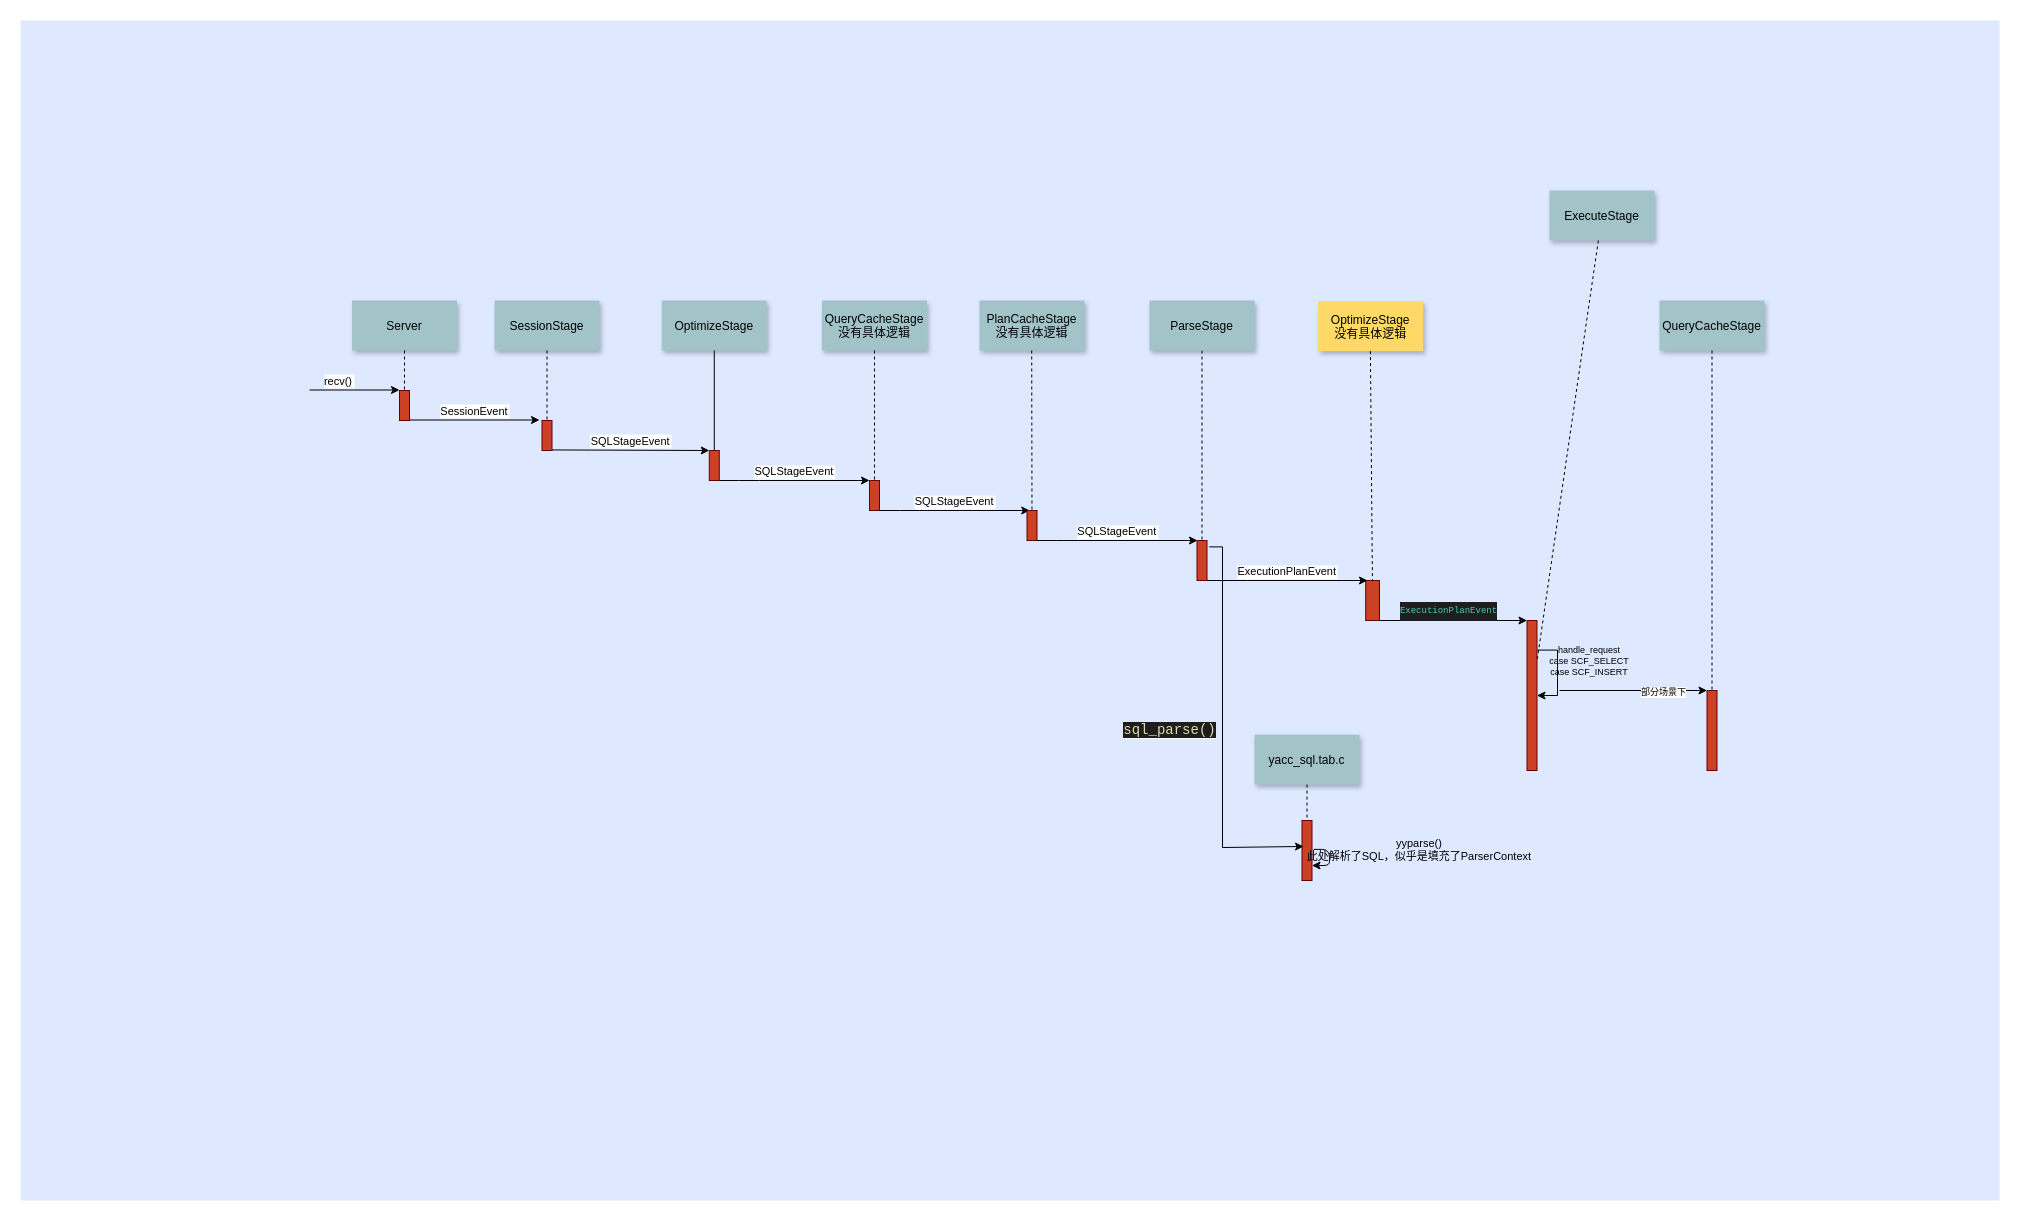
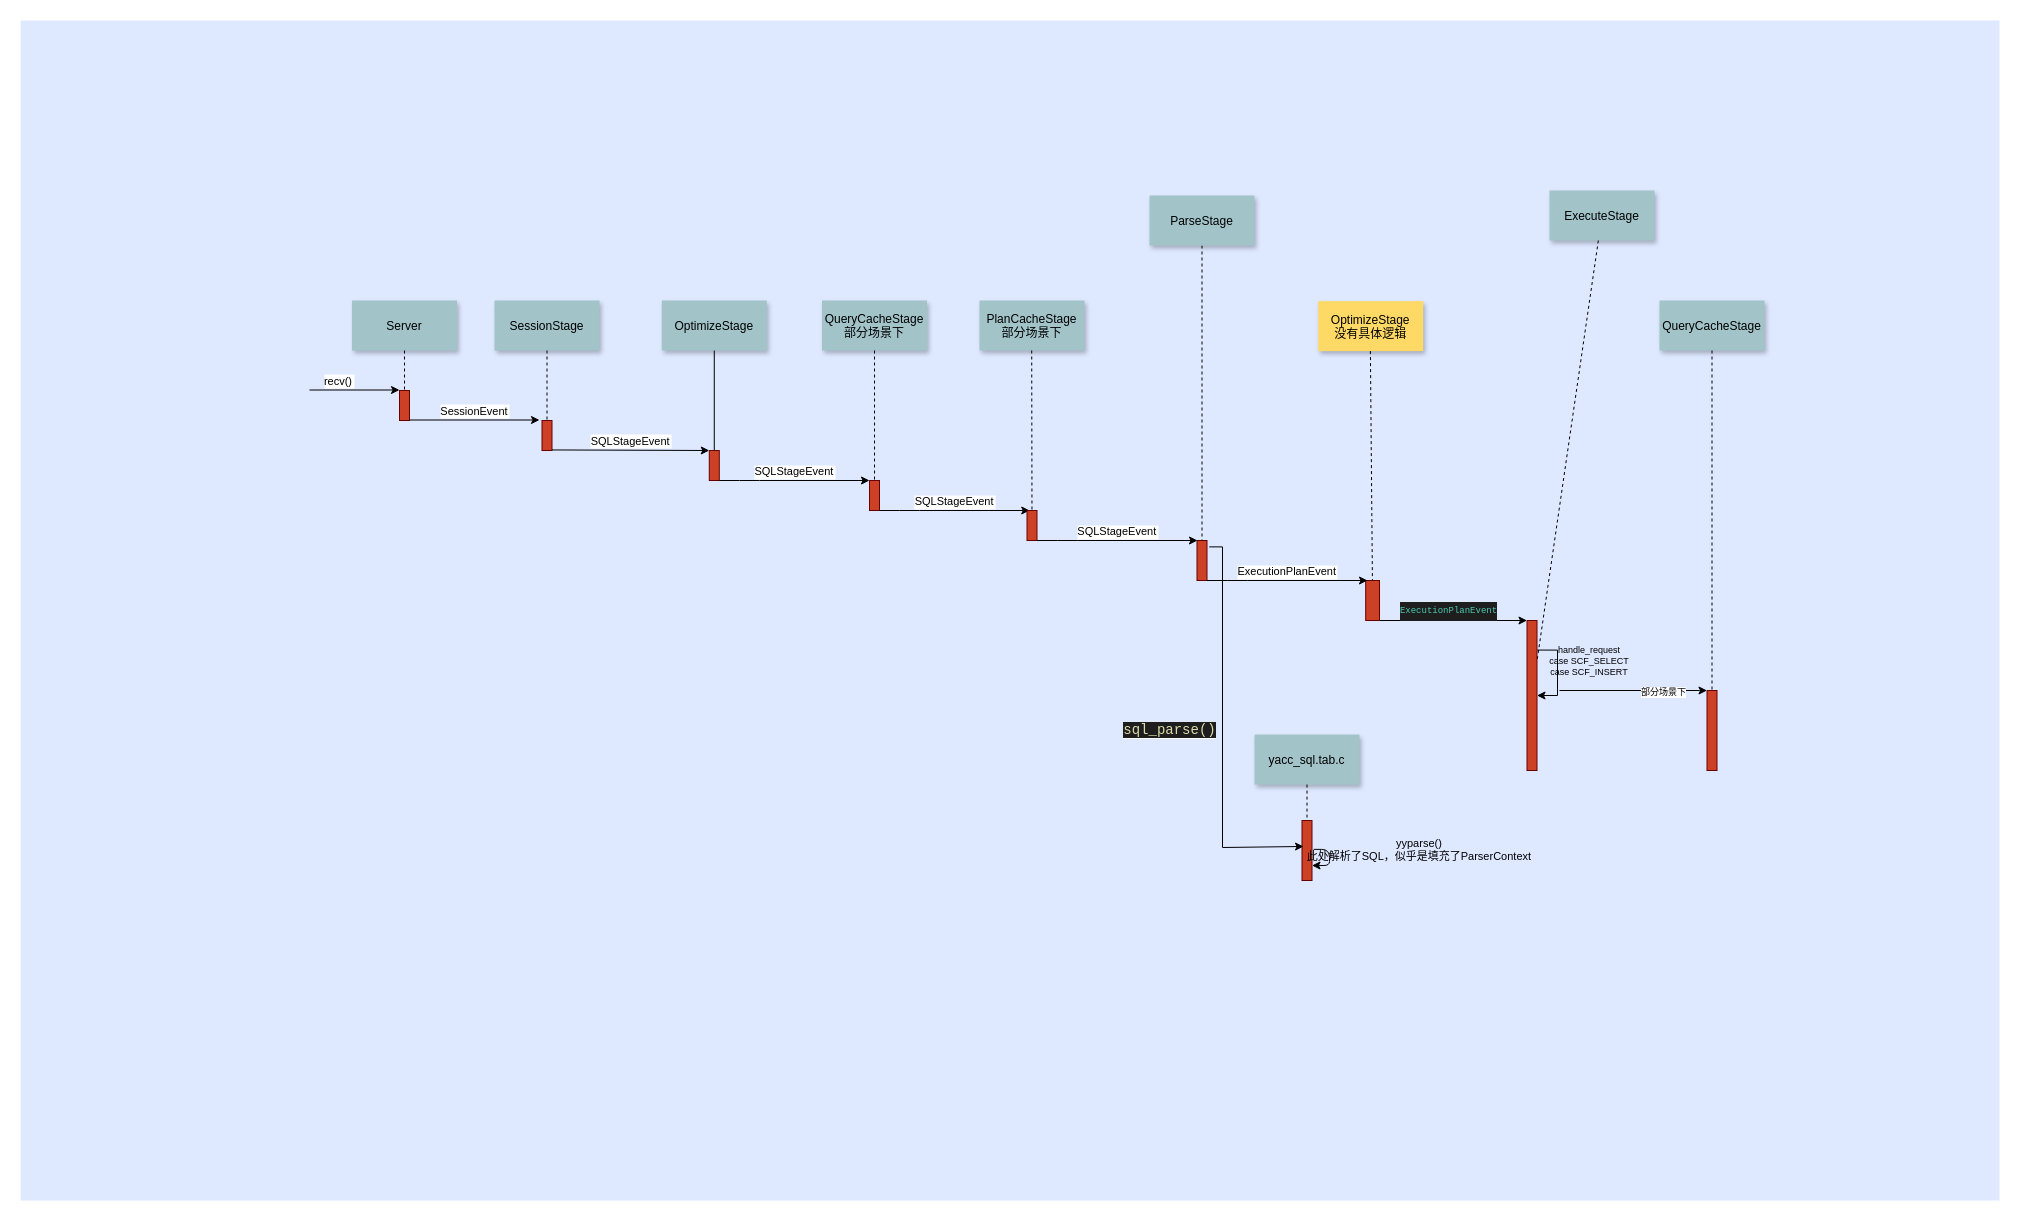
(874, 319) -> (874, 319)
(1032, 319) -> (1032, 319)
(1202, 326) -> (1202, 221)
